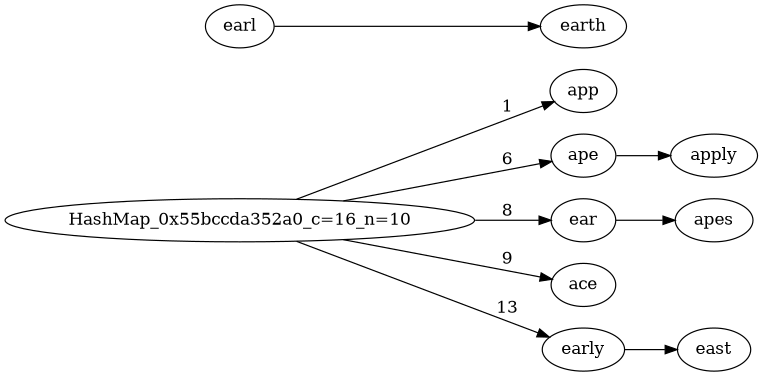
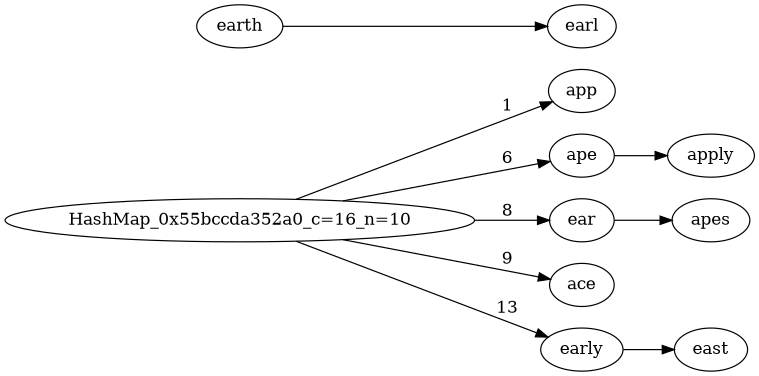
(401, 26) -> (409, 26)
